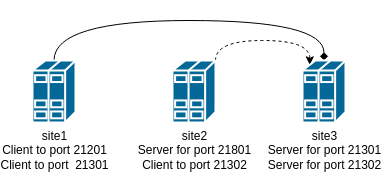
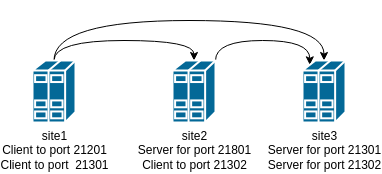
(315, 39) -> (316, 40)
none -> (126, 41)
(263, 41) -> (263, 41)
